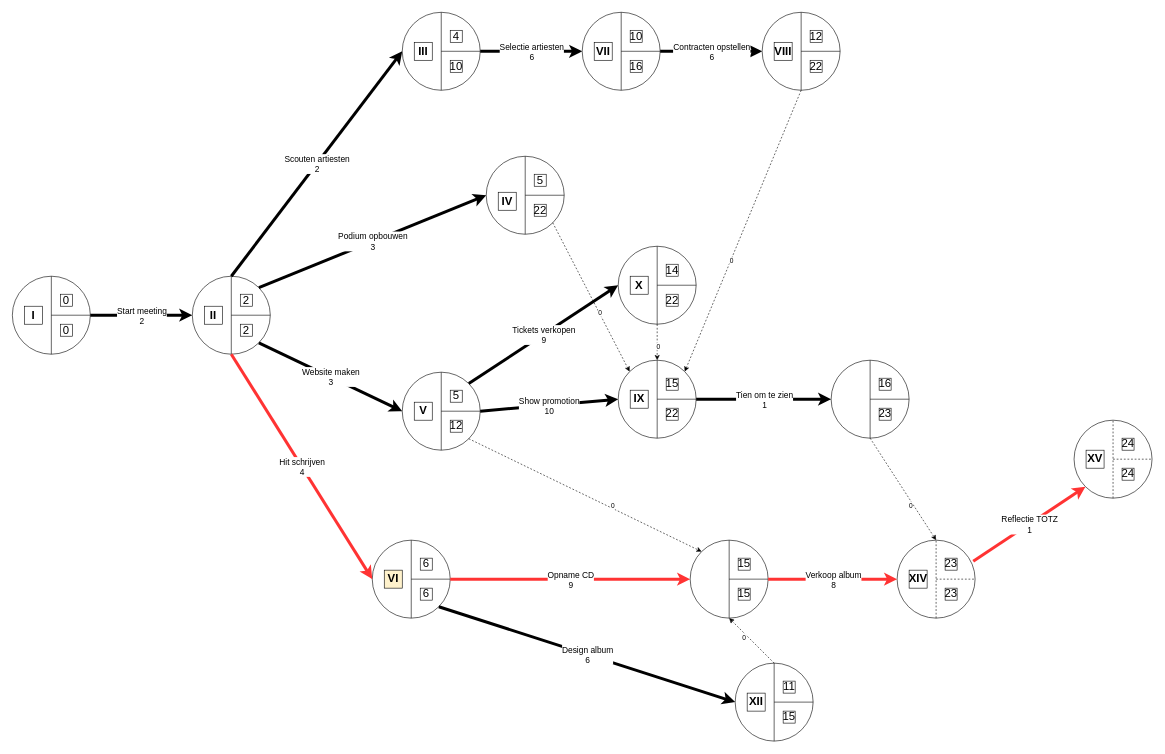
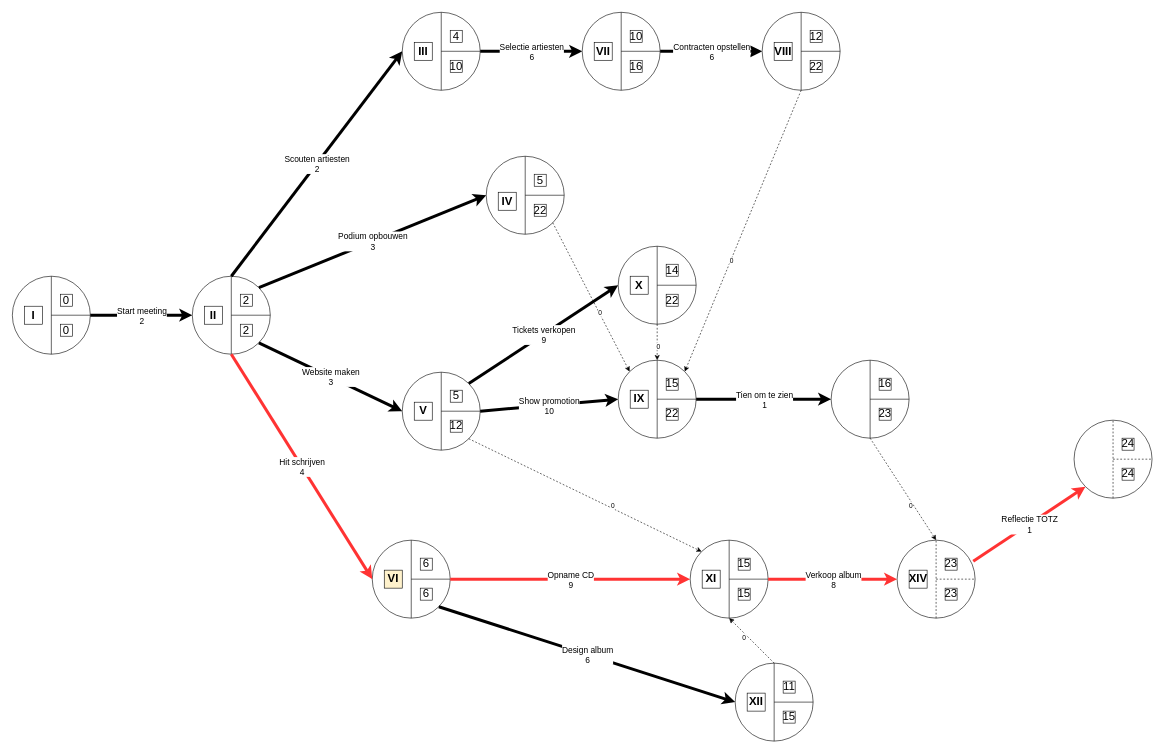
(1095, 459) -> none
none -> (711, 579)
